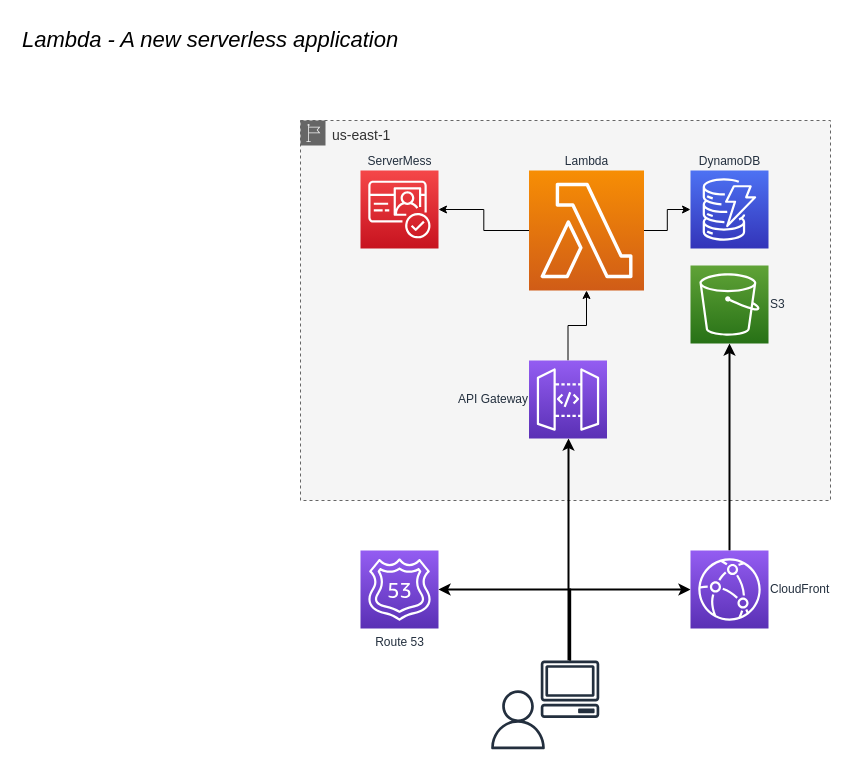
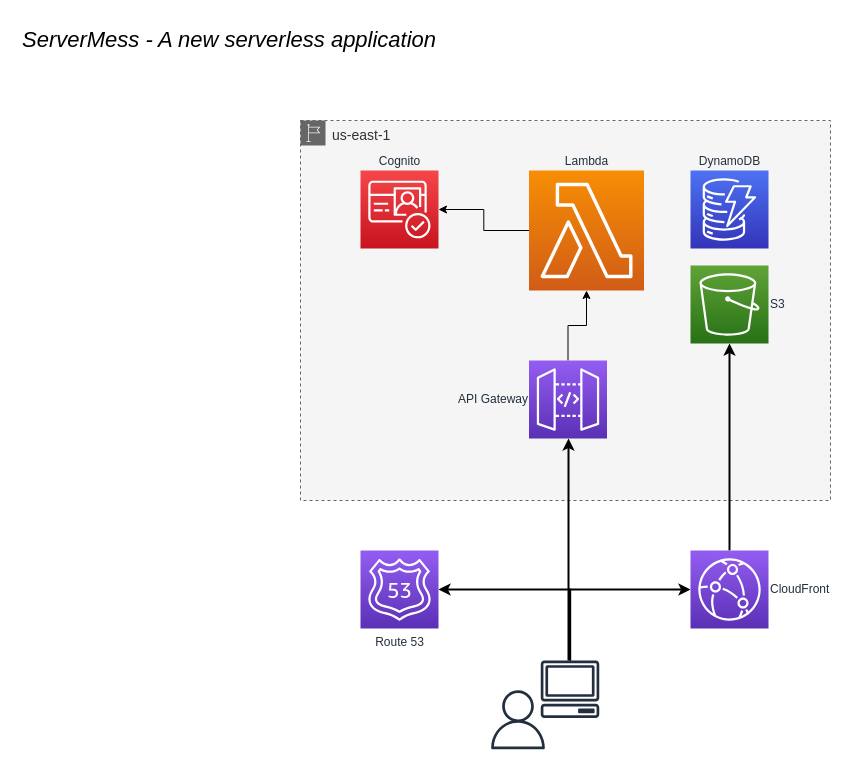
(225, 41) -> (249, 41)
(400, 160) -> (400, 160)
(667, 224) -> none
